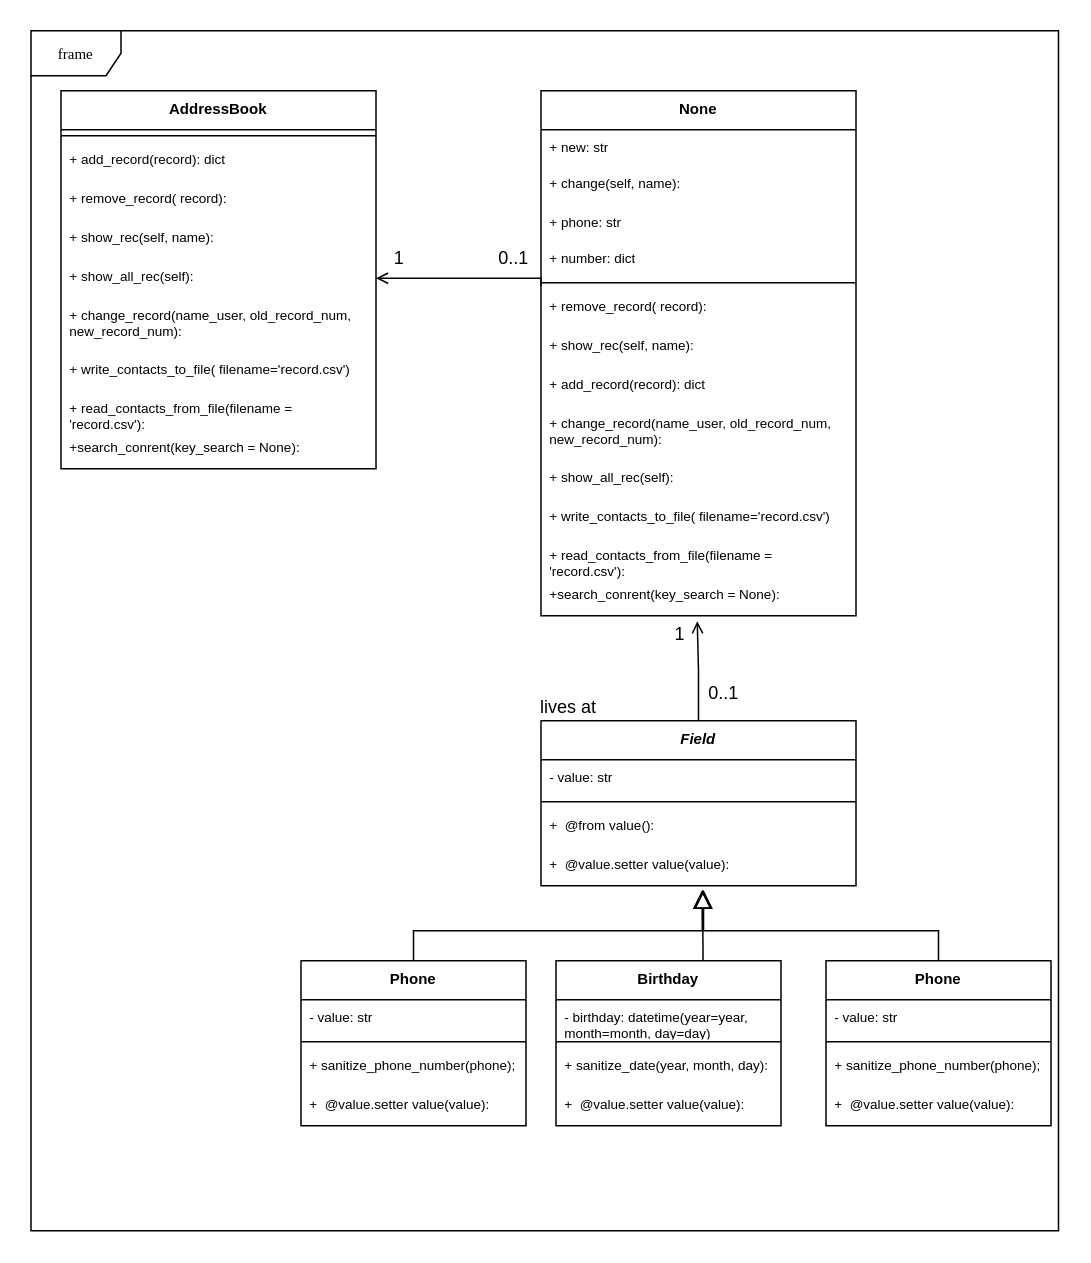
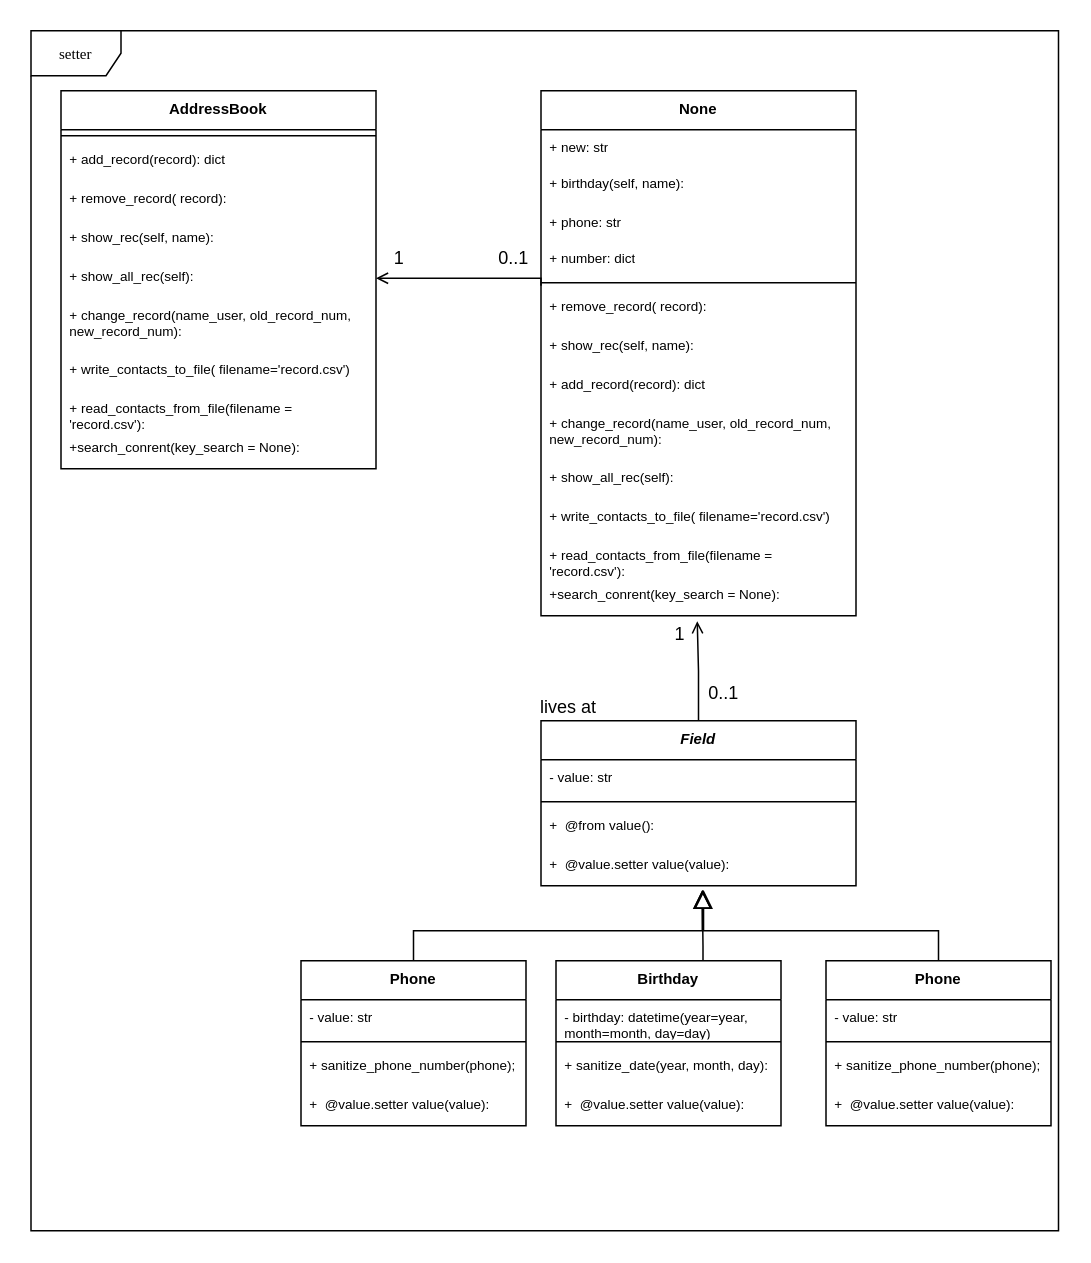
(76, 53) -> (76, 53)
(622, 184) -> (628, 184)
